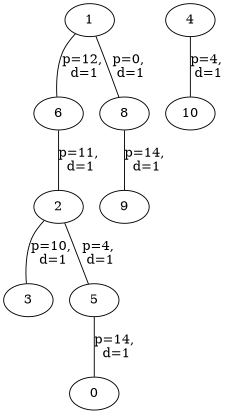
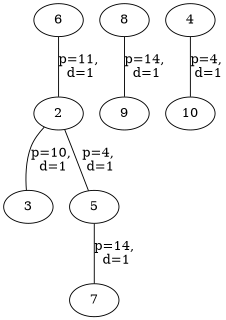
(90, 20) -> none
(94, 394) -> (94, 300)
